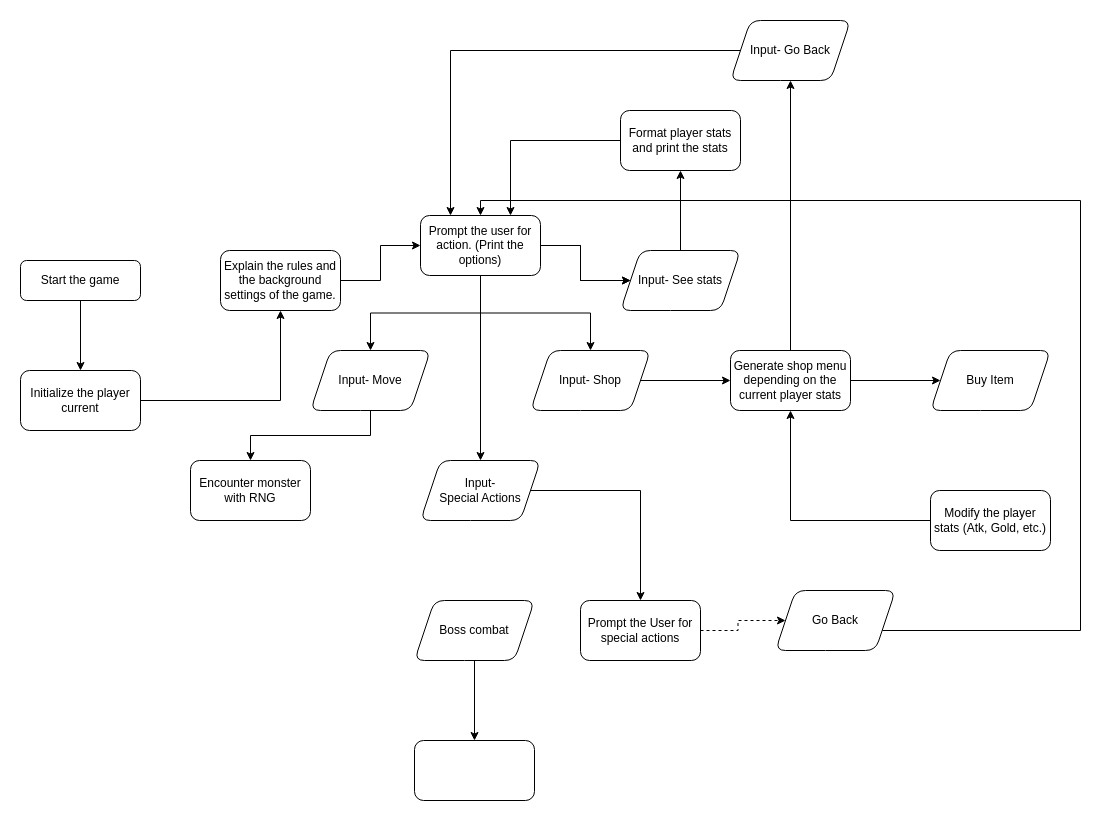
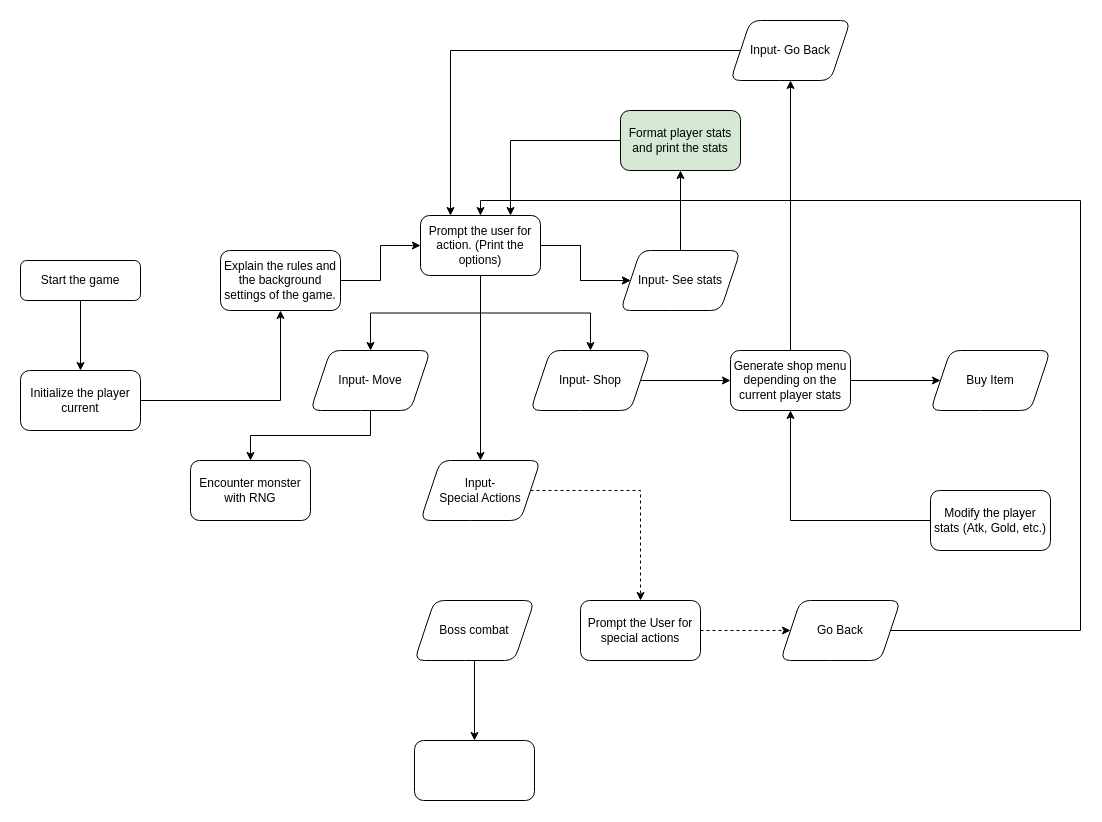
(681, 141) -> (681, 141)
(637, 491) -> (637, 491)
(836, 621) -> (841, 631)
